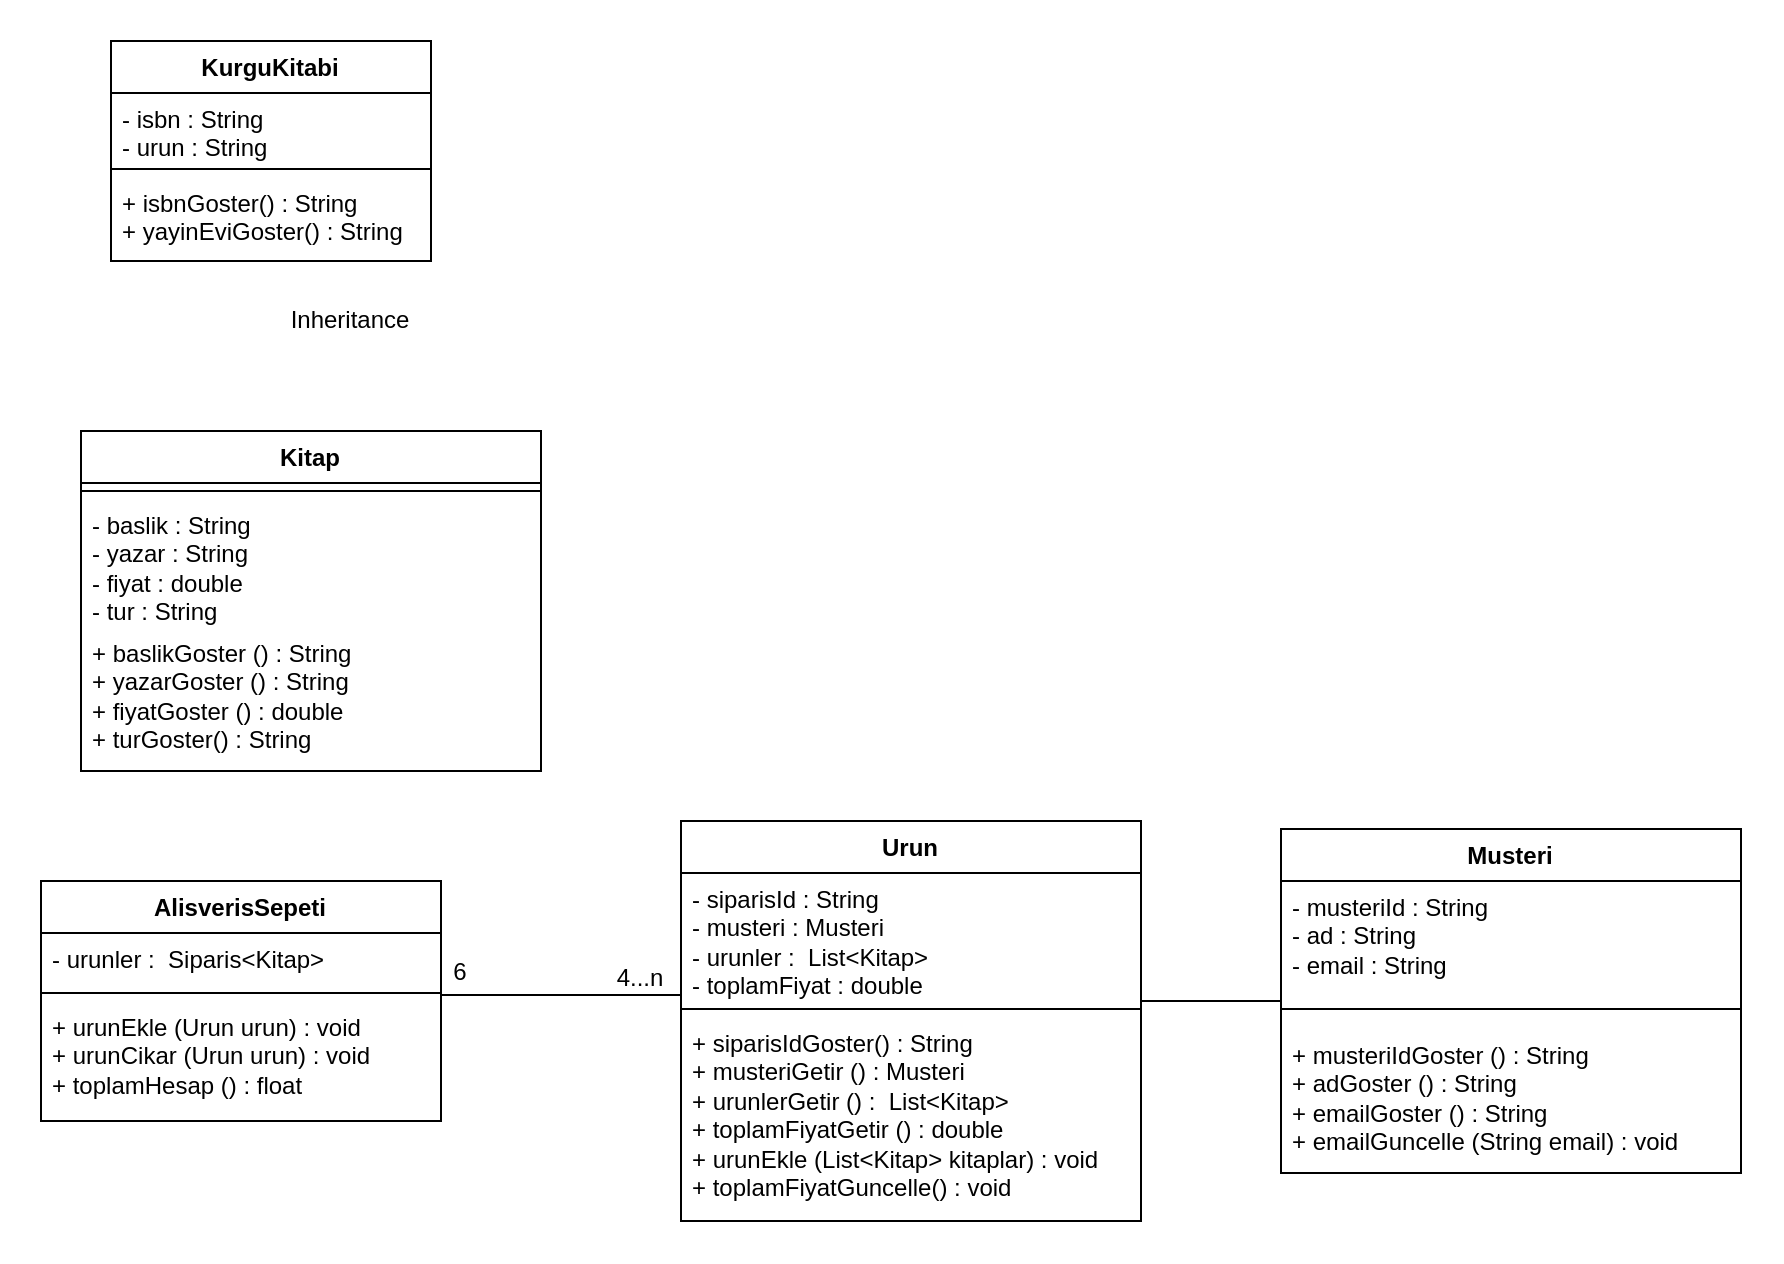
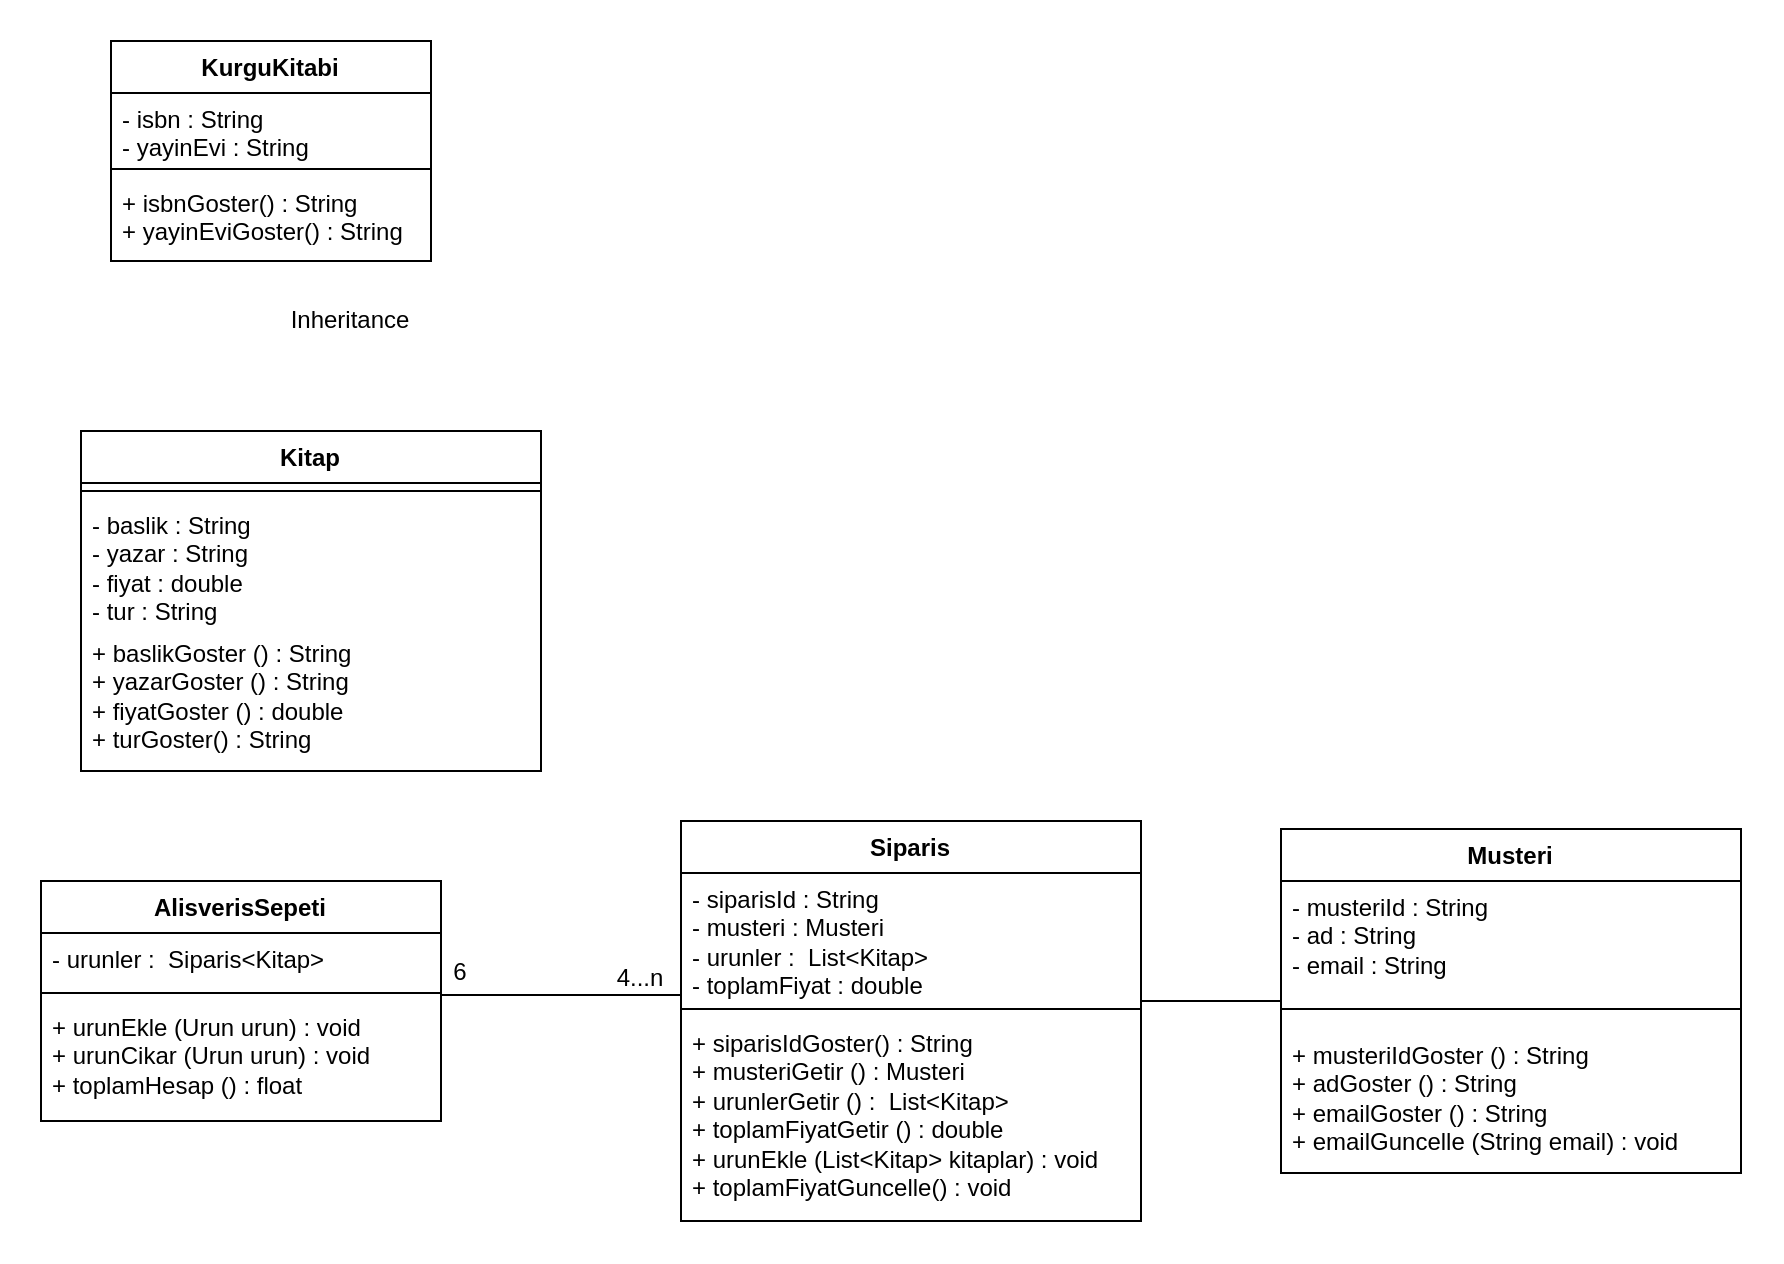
(208, 136) -> (229, 136)
(911, 849) -> (911, 849)
